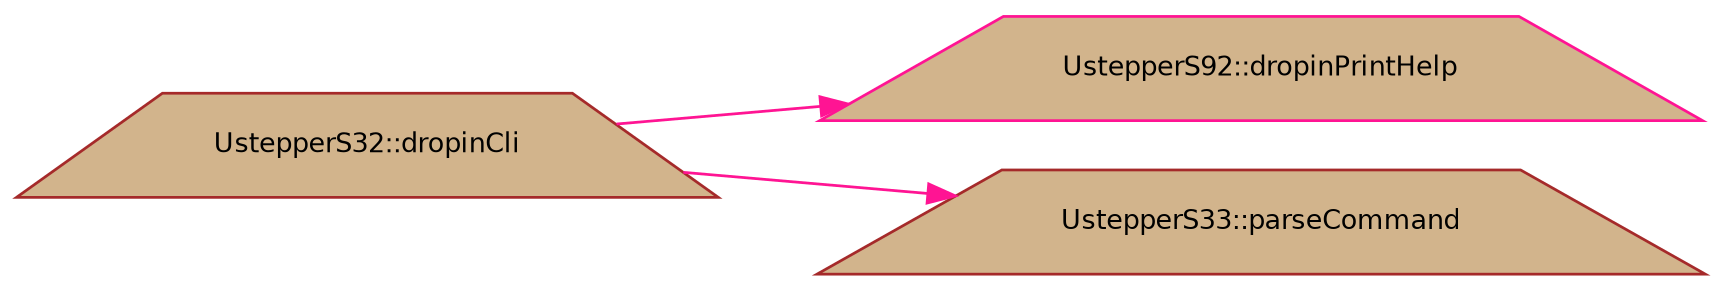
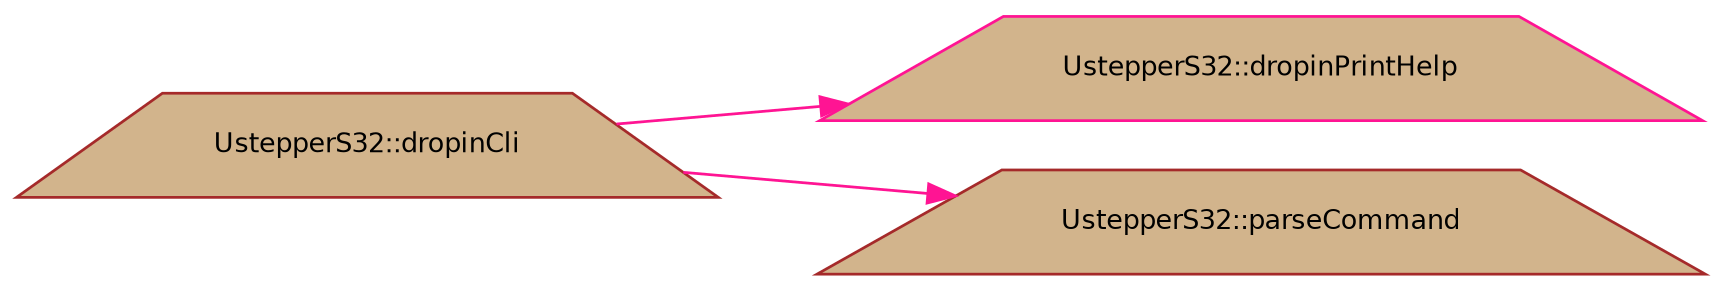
(1261, 69) -> (1261, 69)
(1261, 222) -> (1261, 222)
